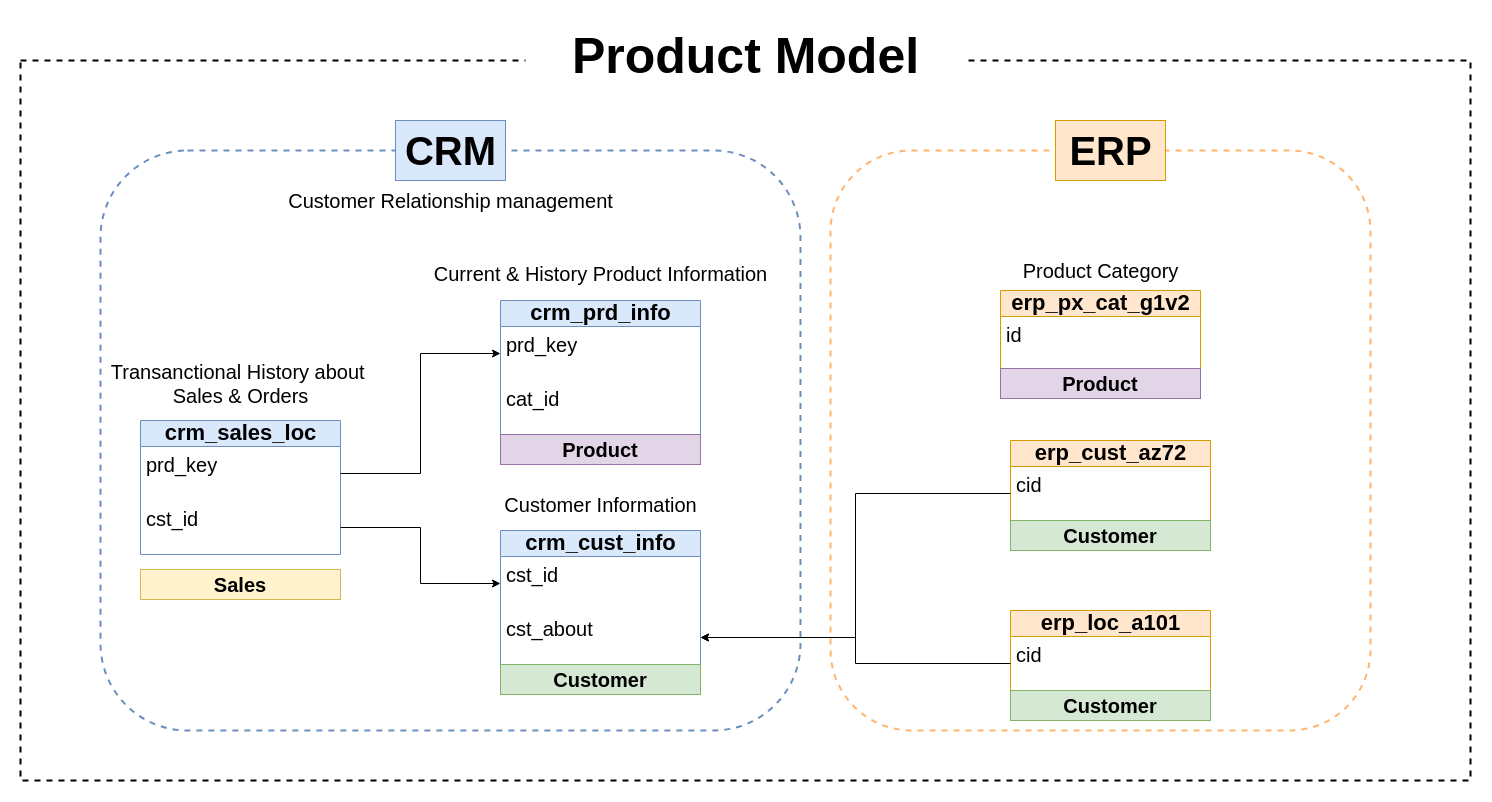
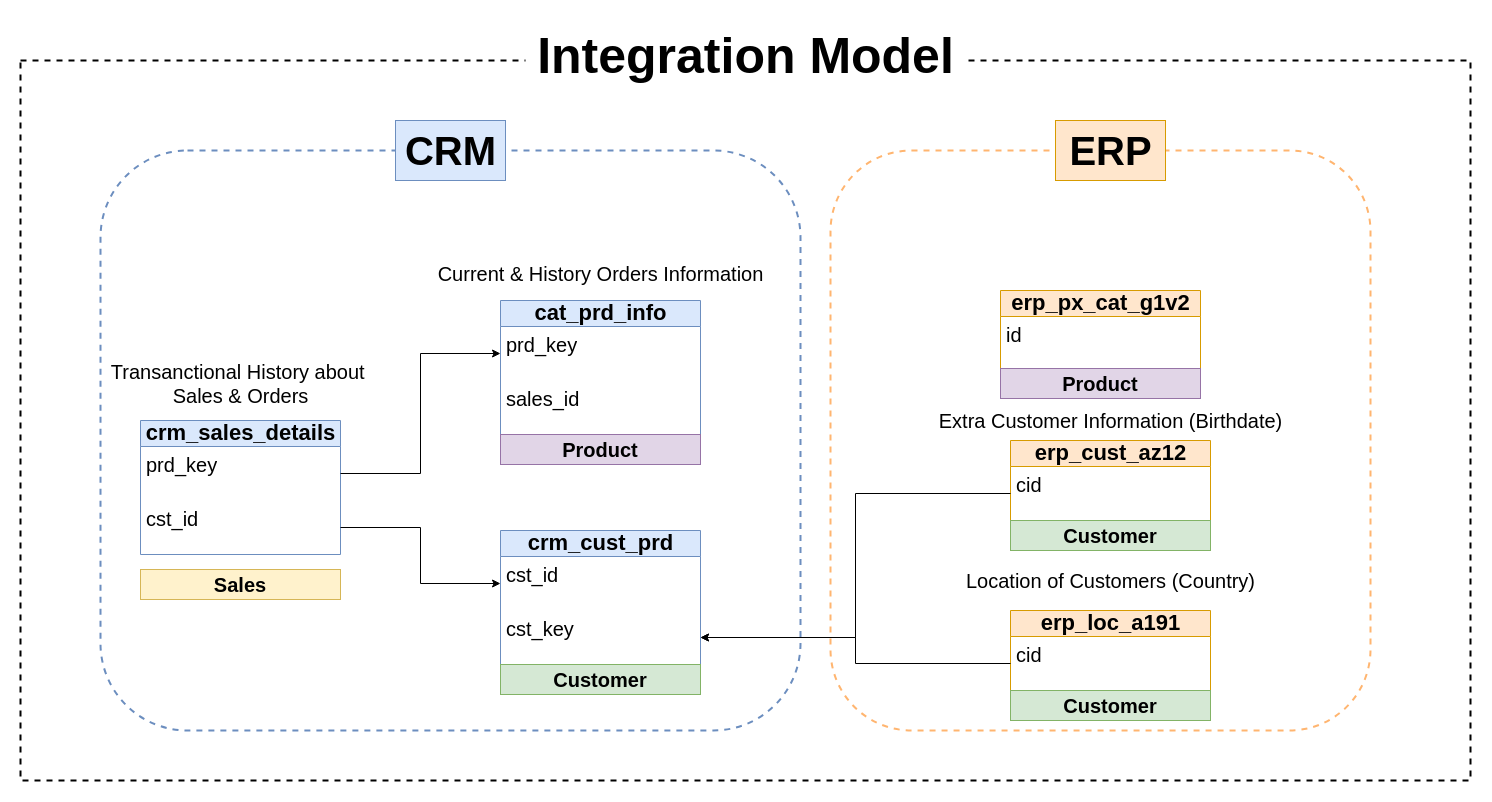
(746, 56) -> (746, 56)
(451, 201) -> none
(1101, 271) -> none
(601, 274) -> (601, 274)
(601, 314) -> (601, 314)
(525, 395) -> (530, 395)
none -> (1111, 421)
(241, 434) -> (241, 434)
(1111, 454) -> (1111, 454)
(601, 505) -> none
(601, 544) -> (601, 544)
none -> (1111, 581)
(1111, 624) -> (1111, 624)
(537, 625) -> (530, 625)
